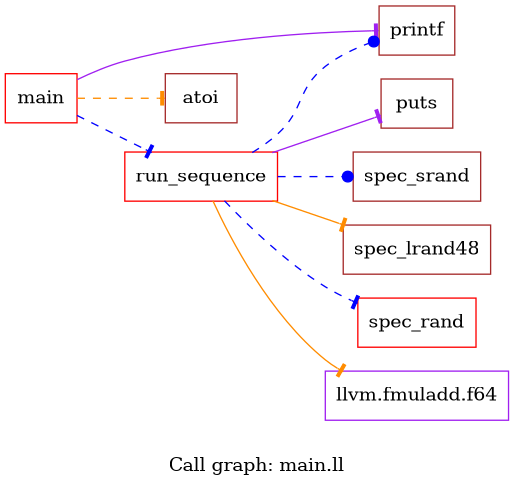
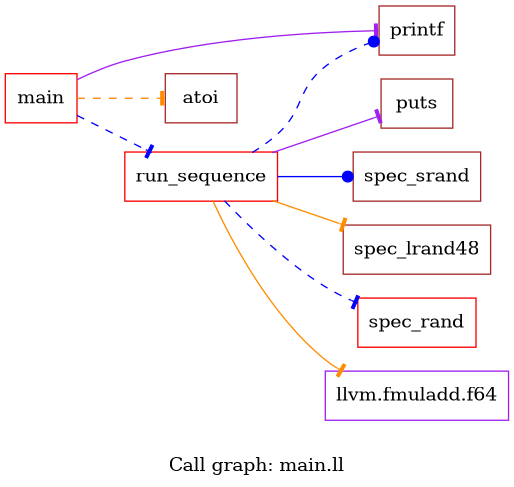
(310, 177) -> (310, 177)
